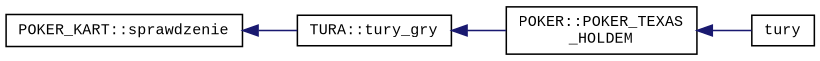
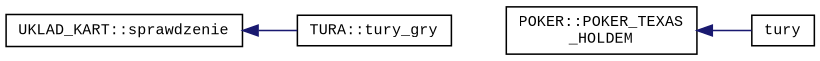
(124, 30) -> (124, 30)
(487, 30) -> none
